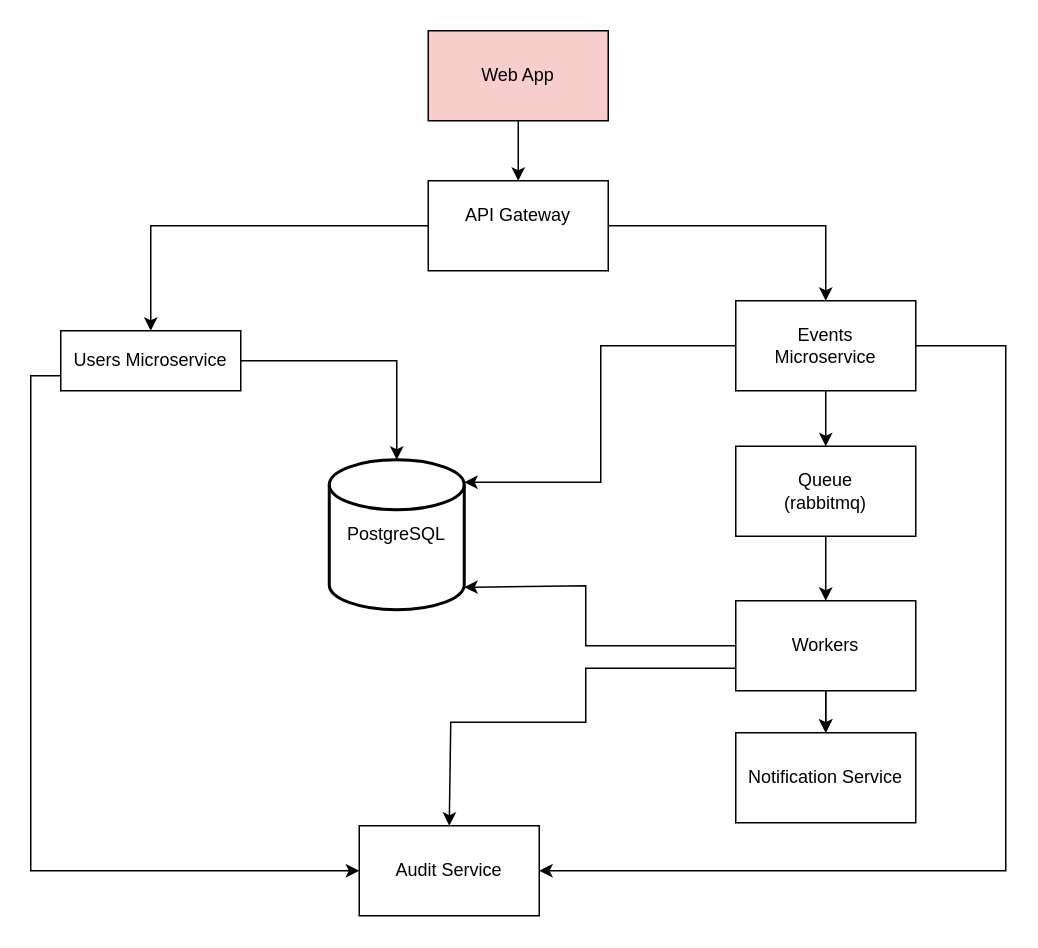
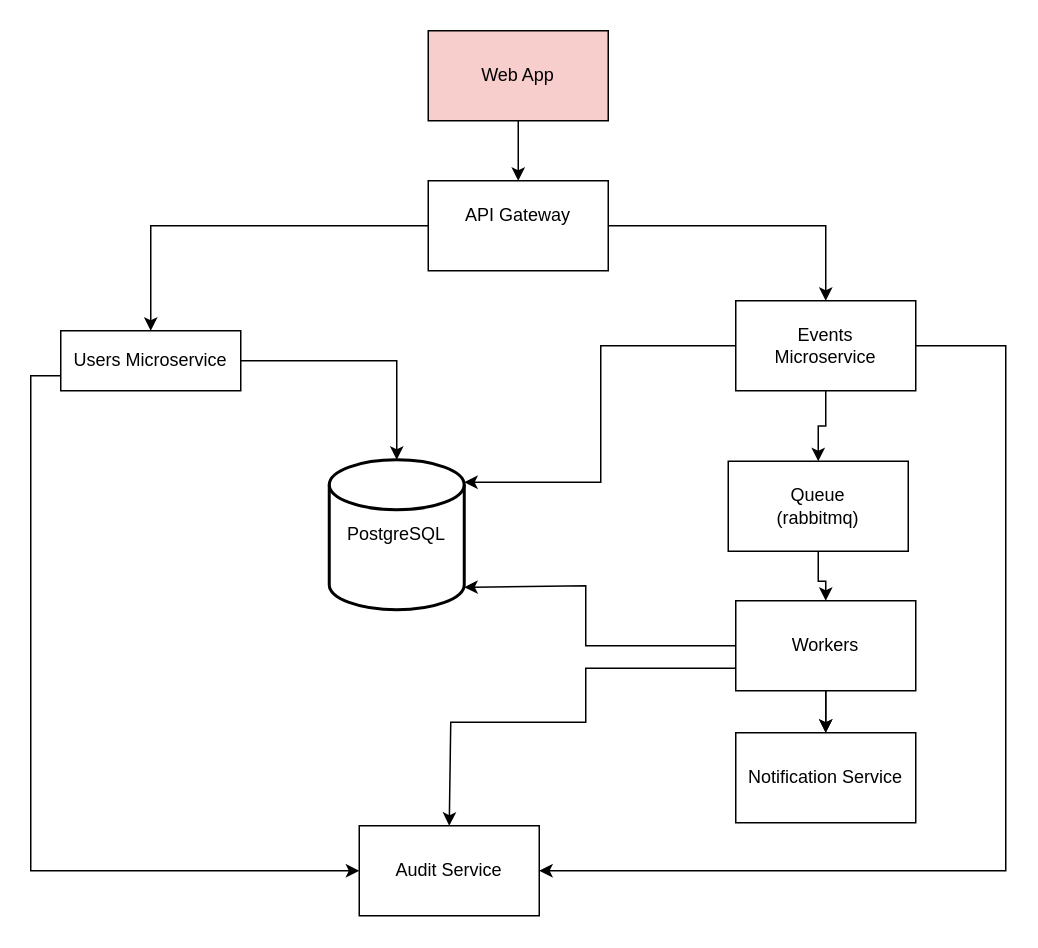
(826, 491) -> (818, 506)
